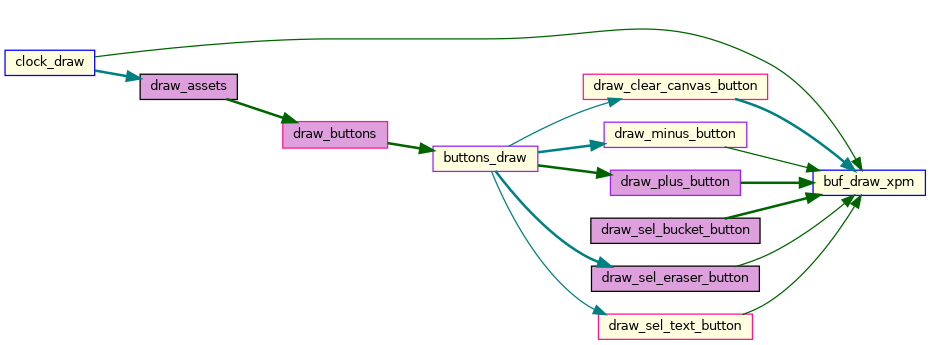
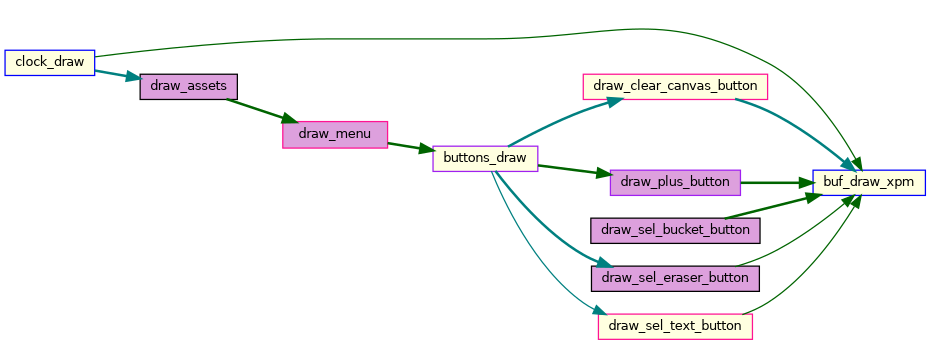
(557, 122) -> (557, 122)
(335, 135) -> (335, 135)
(675, 135) -> none
